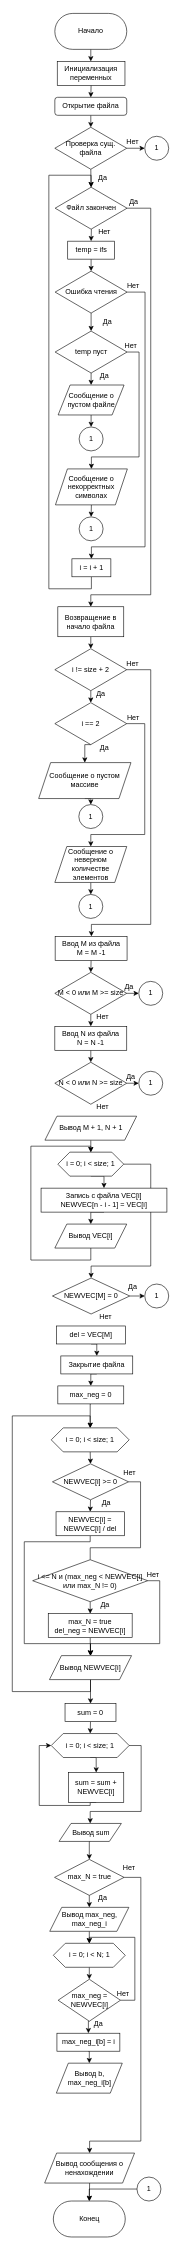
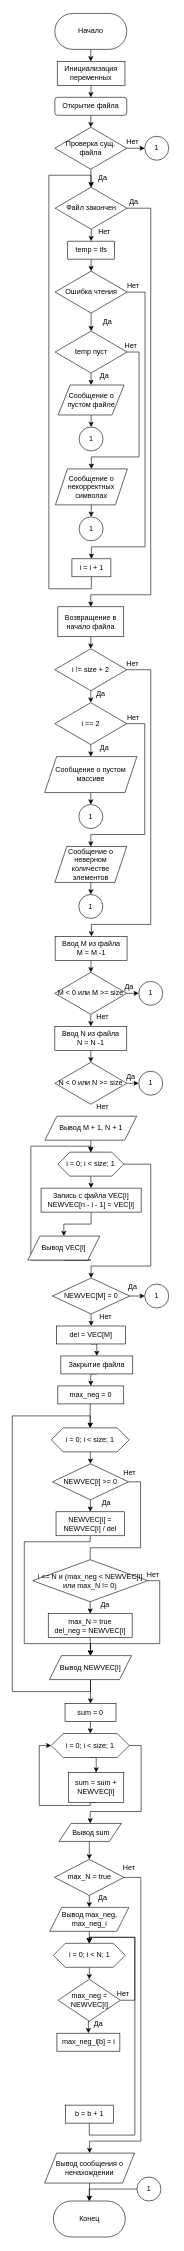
(85, 780) -> (91, 774)
(104, 1200) -> (91, 1200)
(91, 1236) -> (64, 1248)
none -> (91, 1320)
(89, 2058) -> none
(89, 2079) -> none
none -> (135, 2098)
none -> (89, 2115)
